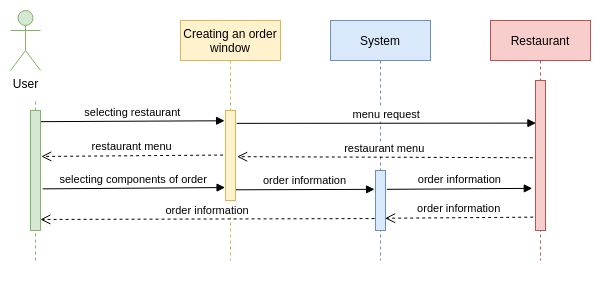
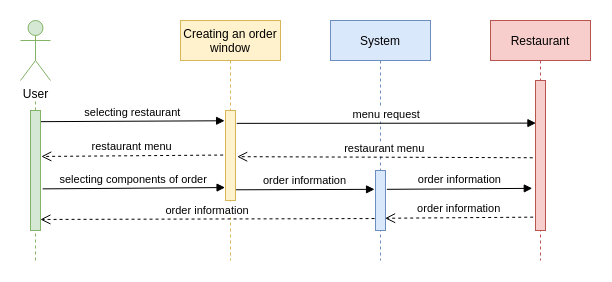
(26, 41) -> (36, 51)
